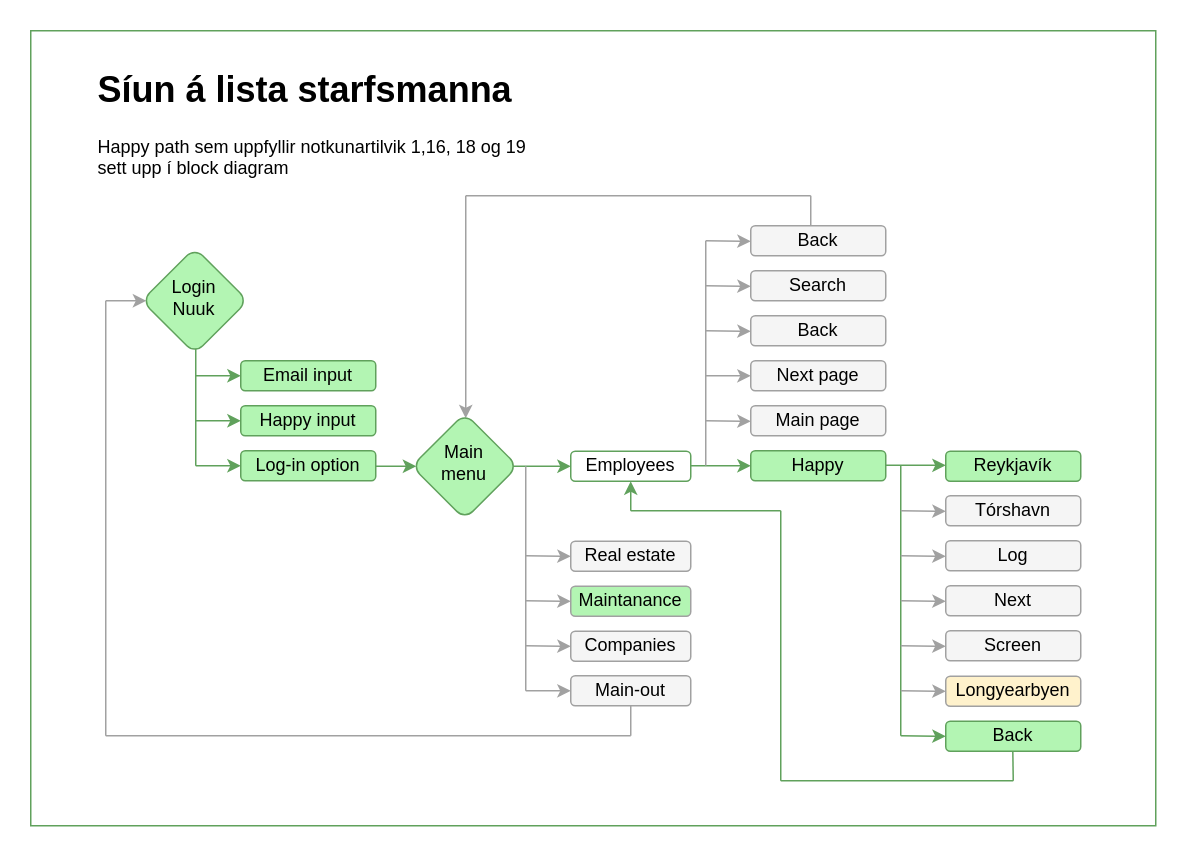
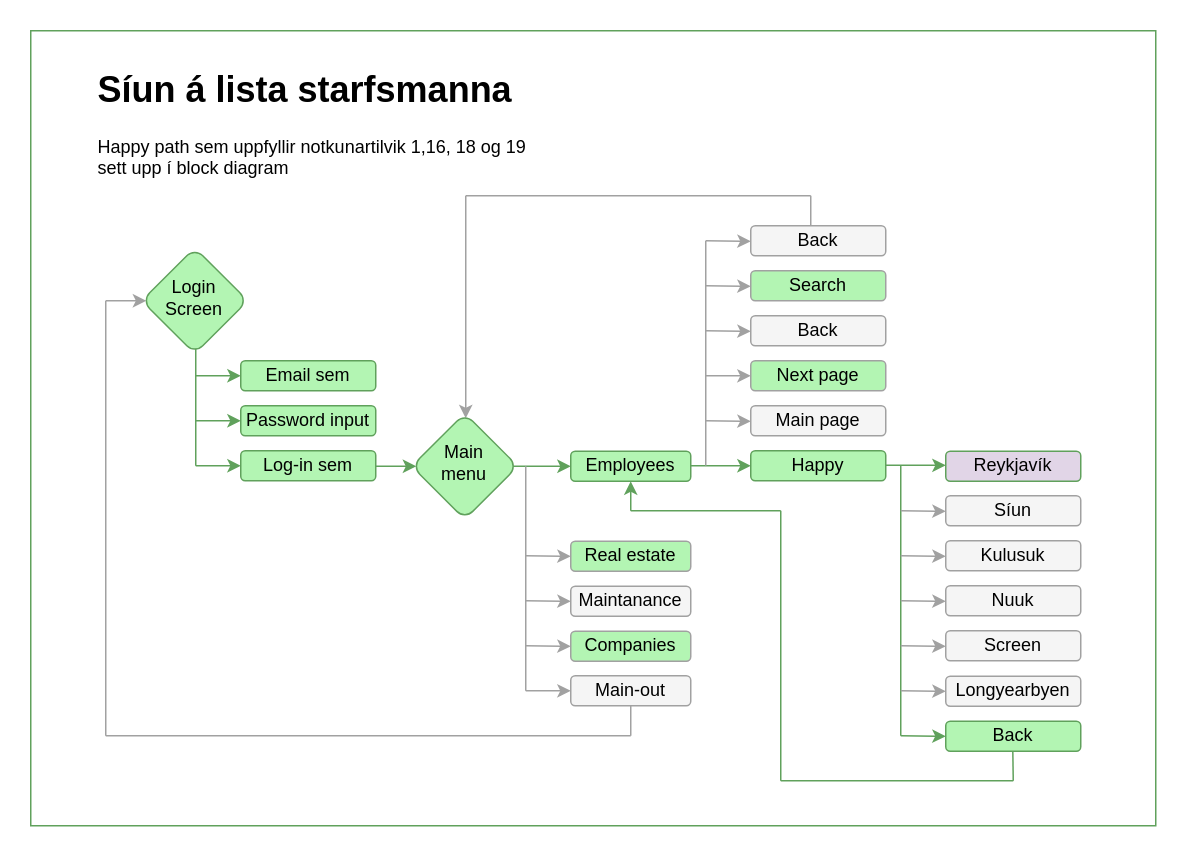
(818, 286) -> (818, 286)
(194, 298) -> (194, 298)
(308, 376) -> (308, 376)
(818, 376) -> (818, 376)
(308, 421) -> (308, 421)
(308, 466) -> (308, 466)
(631, 466) -> (631, 466)
(1013, 466) -> (1013, 466)
(1013, 511) -> (1013, 511)
(631, 556) -> (631, 556)
(1013, 556) -> (1013, 556)
(631, 601) -> (631, 601)
(1013, 601) -> (1013, 601)
(631, 646) -> (631, 646)
(1013, 691) -> (1013, 691)
